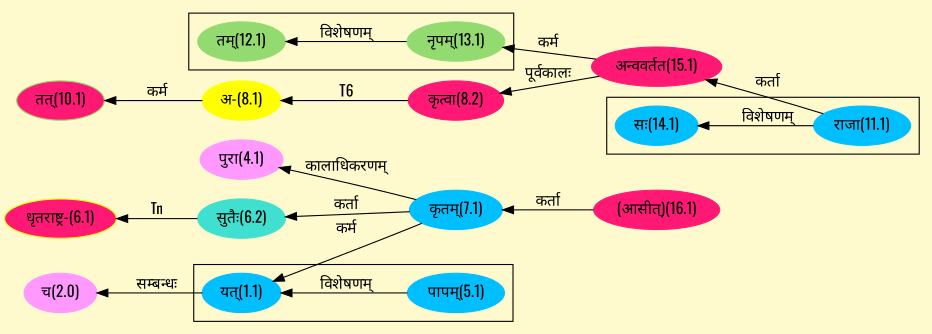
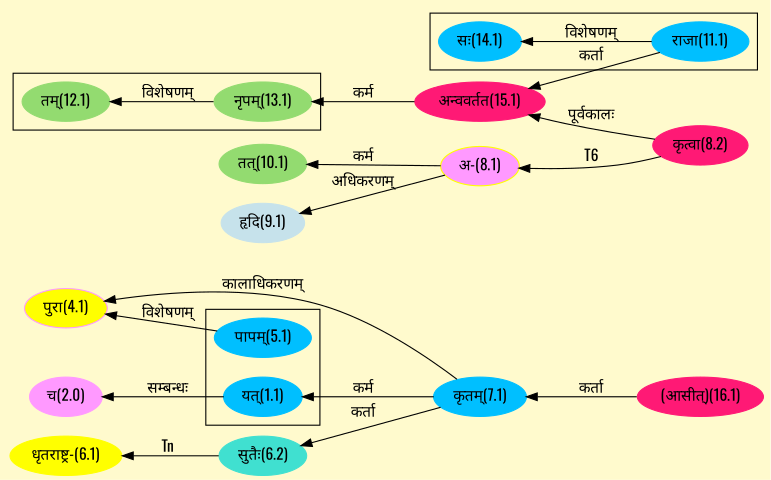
(555, 84) -> (597, 130)
(60, 101) -> (263, 164)
(242, 101) -> (480, 166)
(242, 160) -> (66, 308)
(60, 219) -> (66, 456)
none -> (263, 223)
(350, 293) -> (167, 323)
